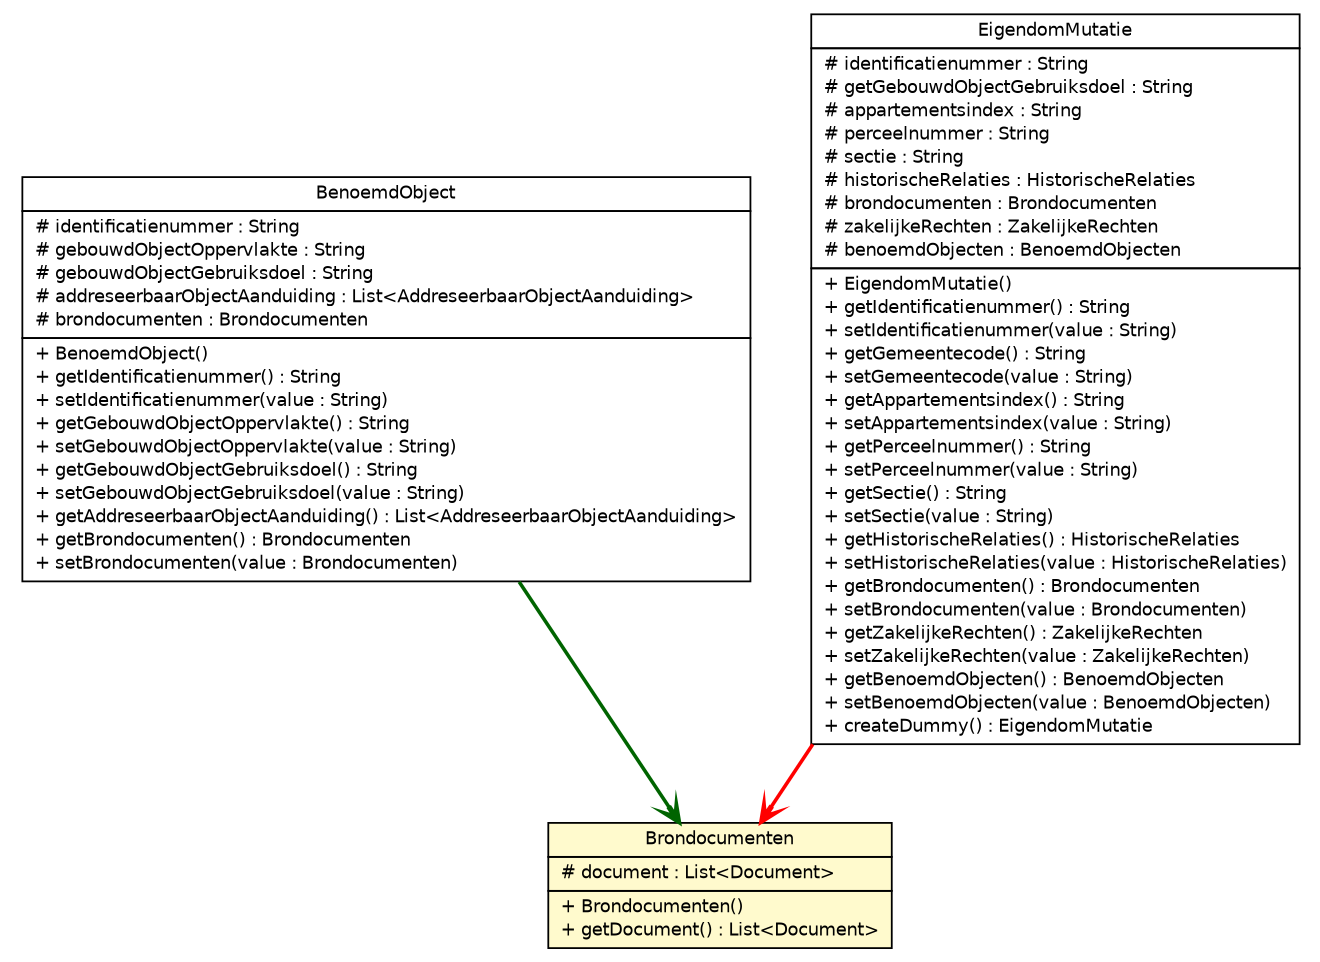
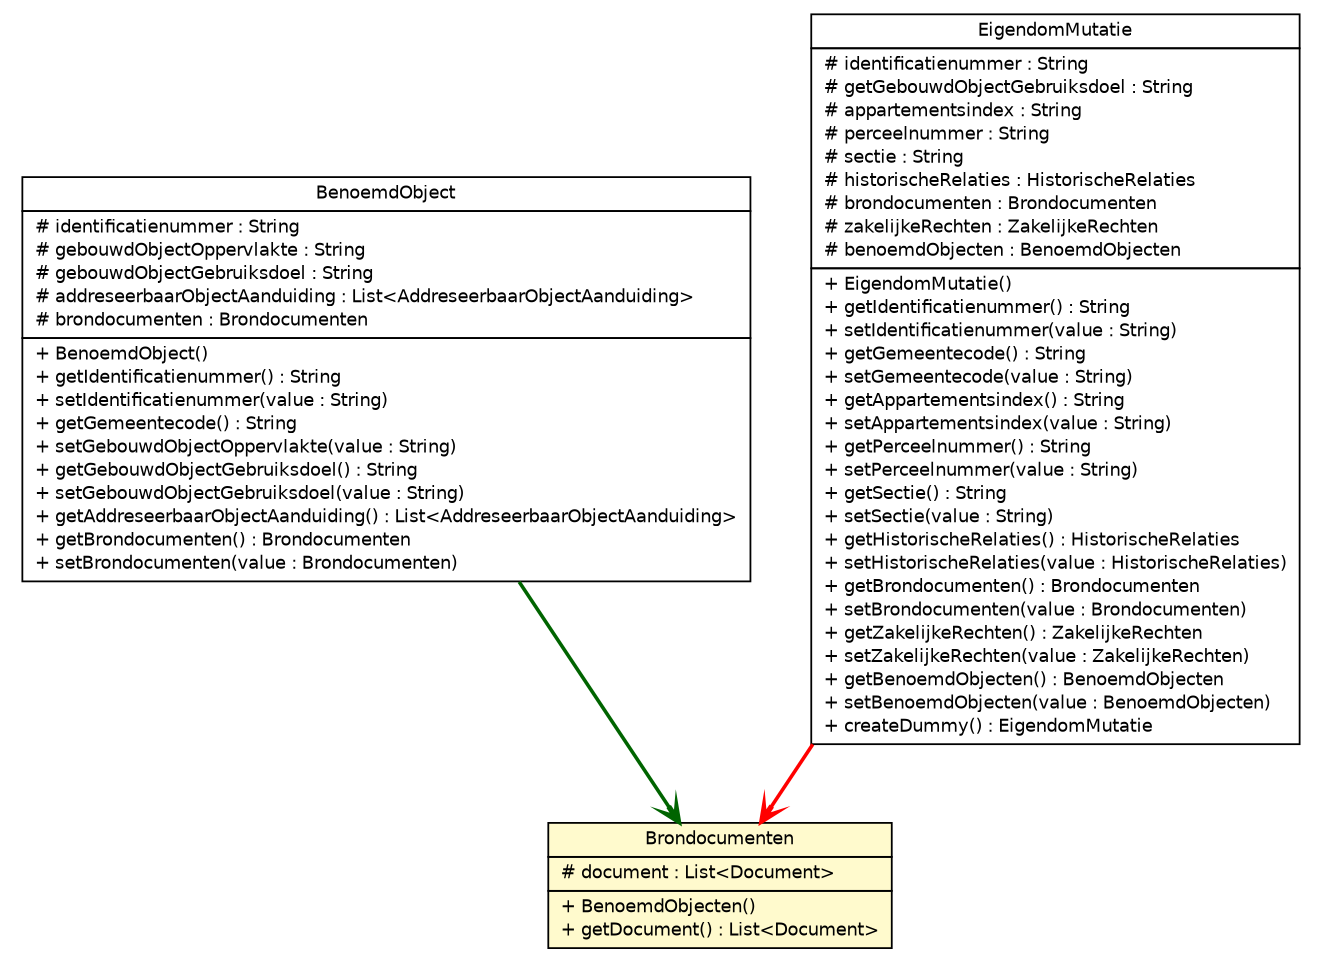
(223, 424) -> (166, 424)
(653, 907) -> (658, 907)
